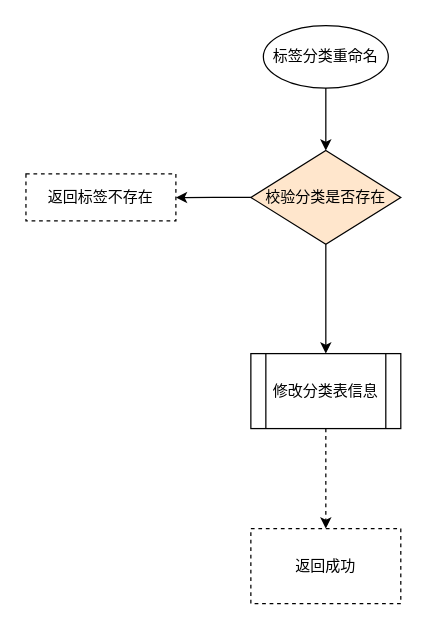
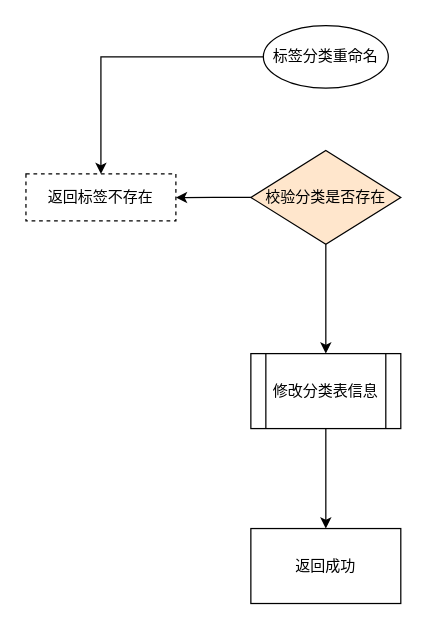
(326, 115) -> (128, 57)
(326, 474) -> (326, 474)
(326, 566) -> (326, 566)
